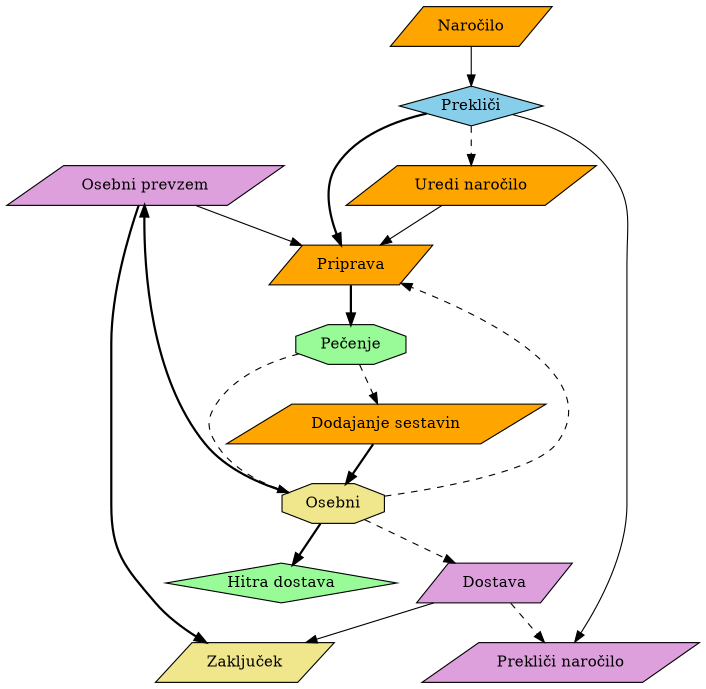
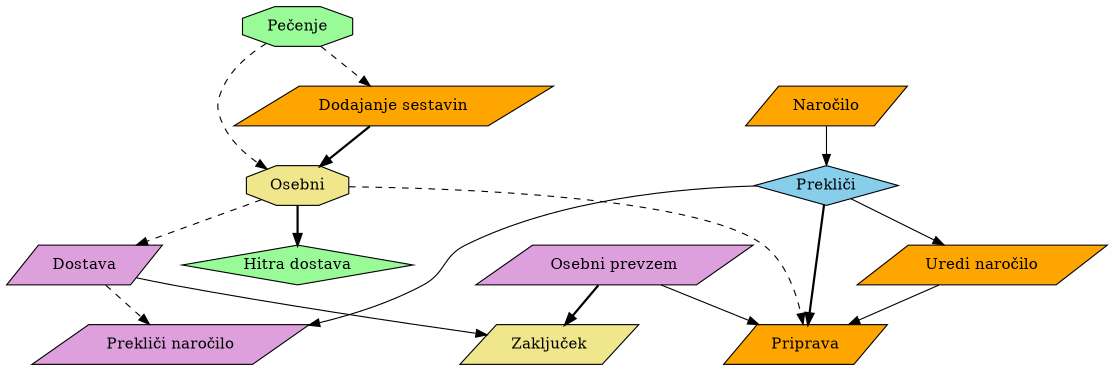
(471, 140) -> (892, 219)
(351, 299) -> none
(171, 382) -> none
